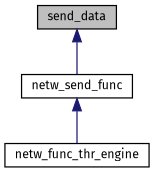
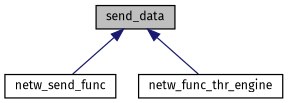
(77, 127) -> (178, 56)
